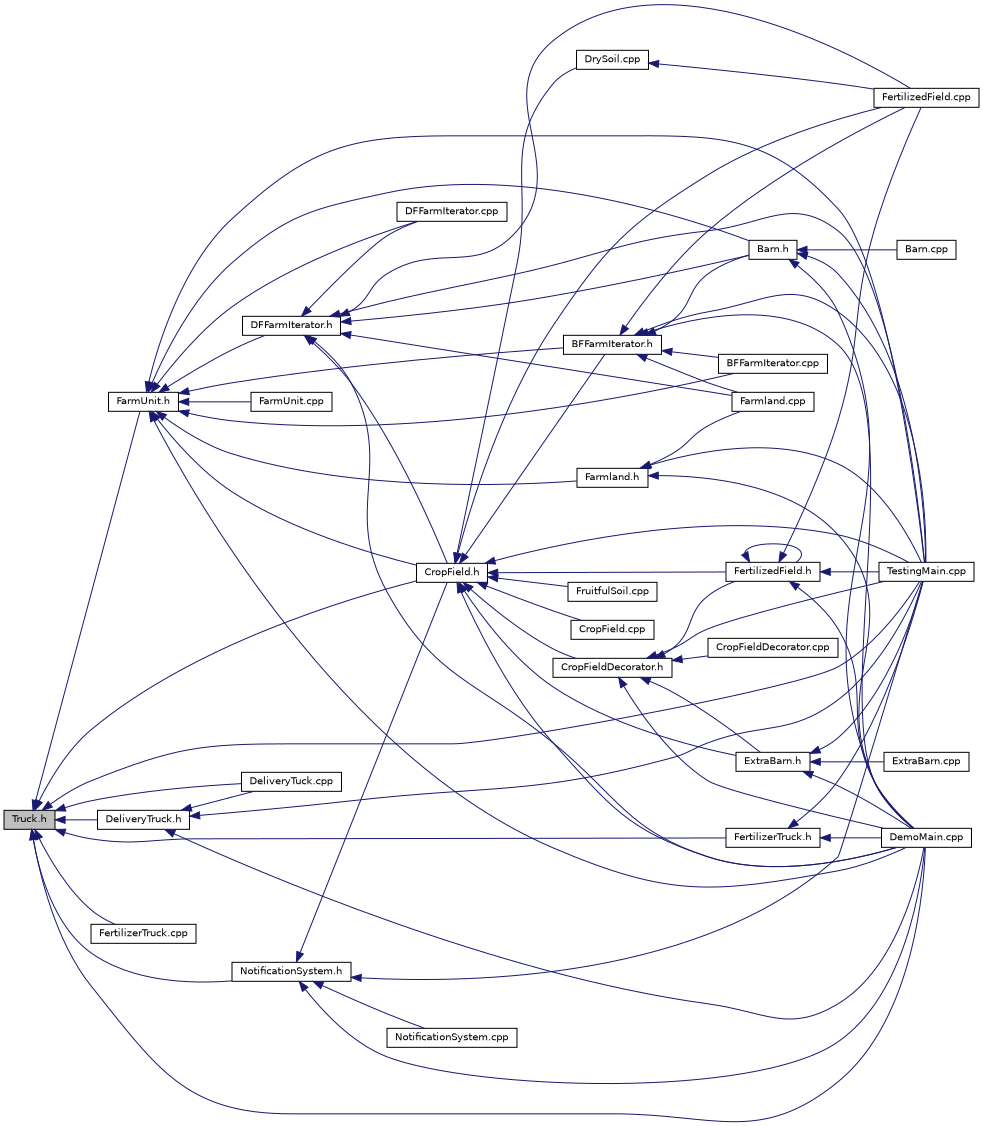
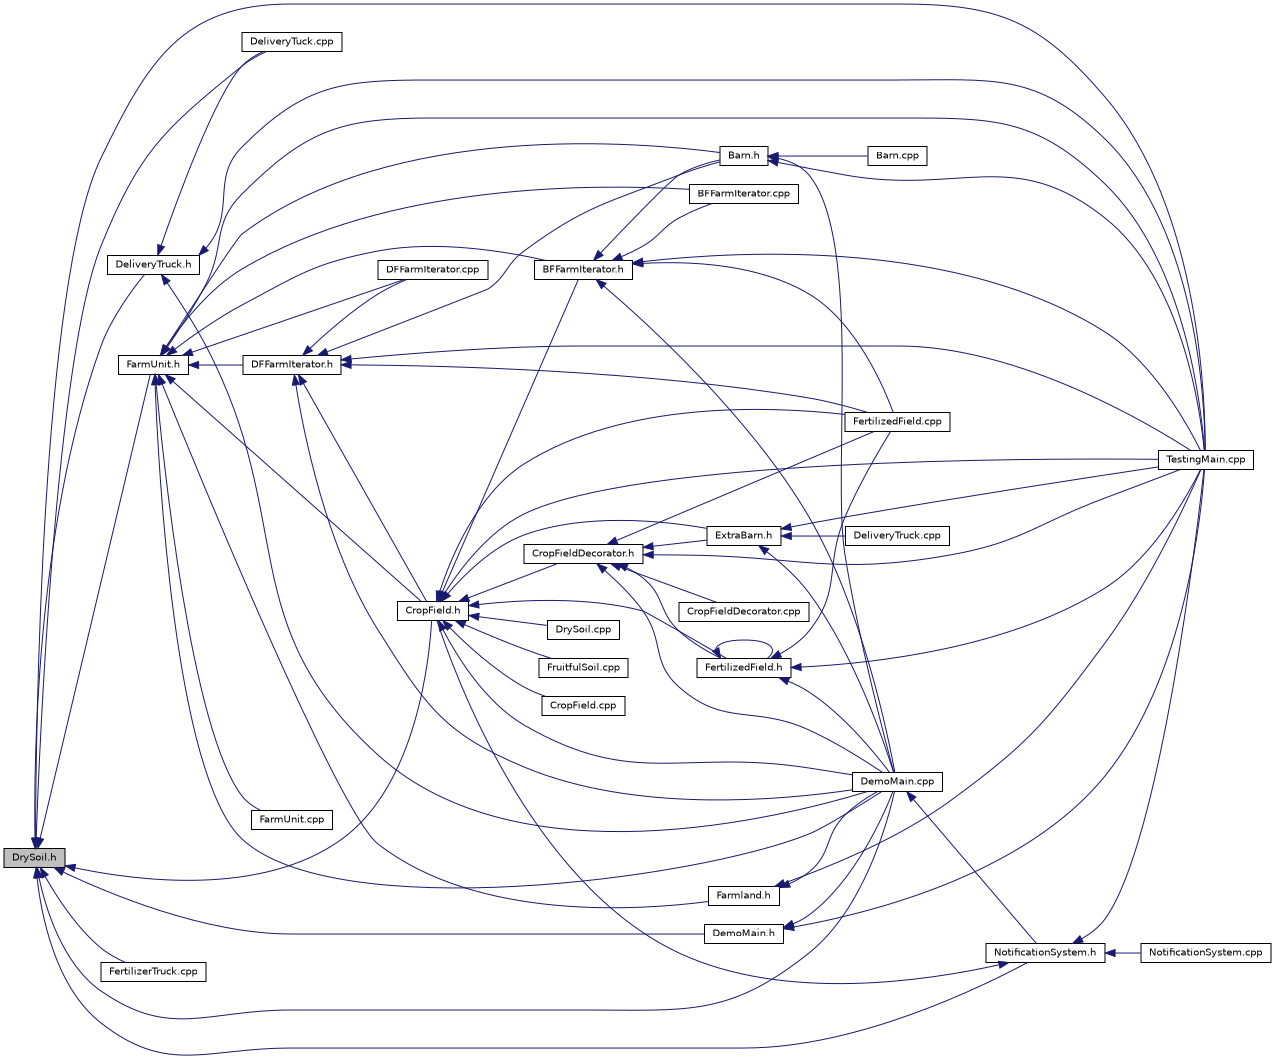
(766, 75) -> (745, 486)
(773, 402) -> none
(926, 762) -> (898, 536)
(30, 820) -> (34, 858)
(773, 838) -> (744, 934)
(670, 1081) -> (969, 864)
